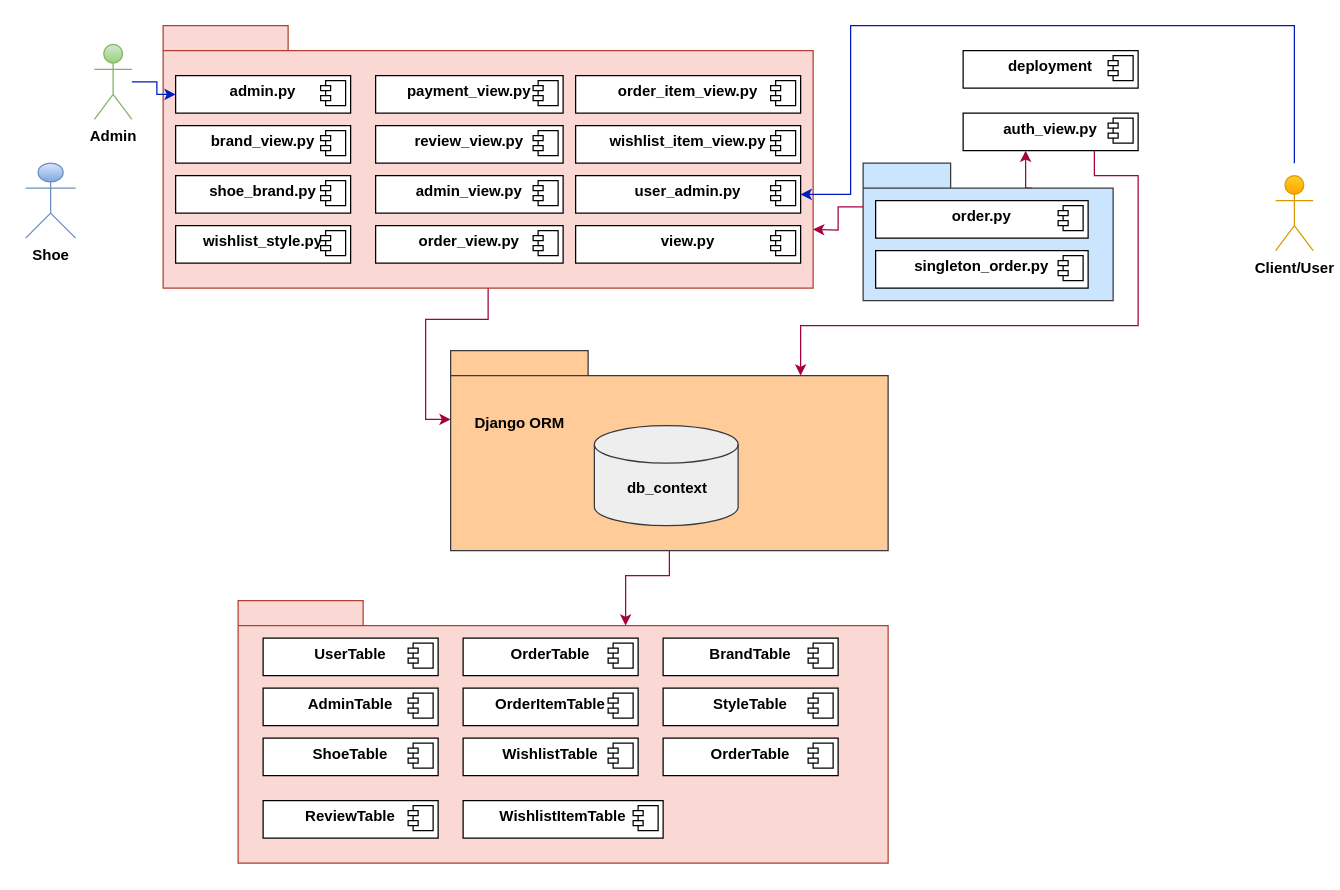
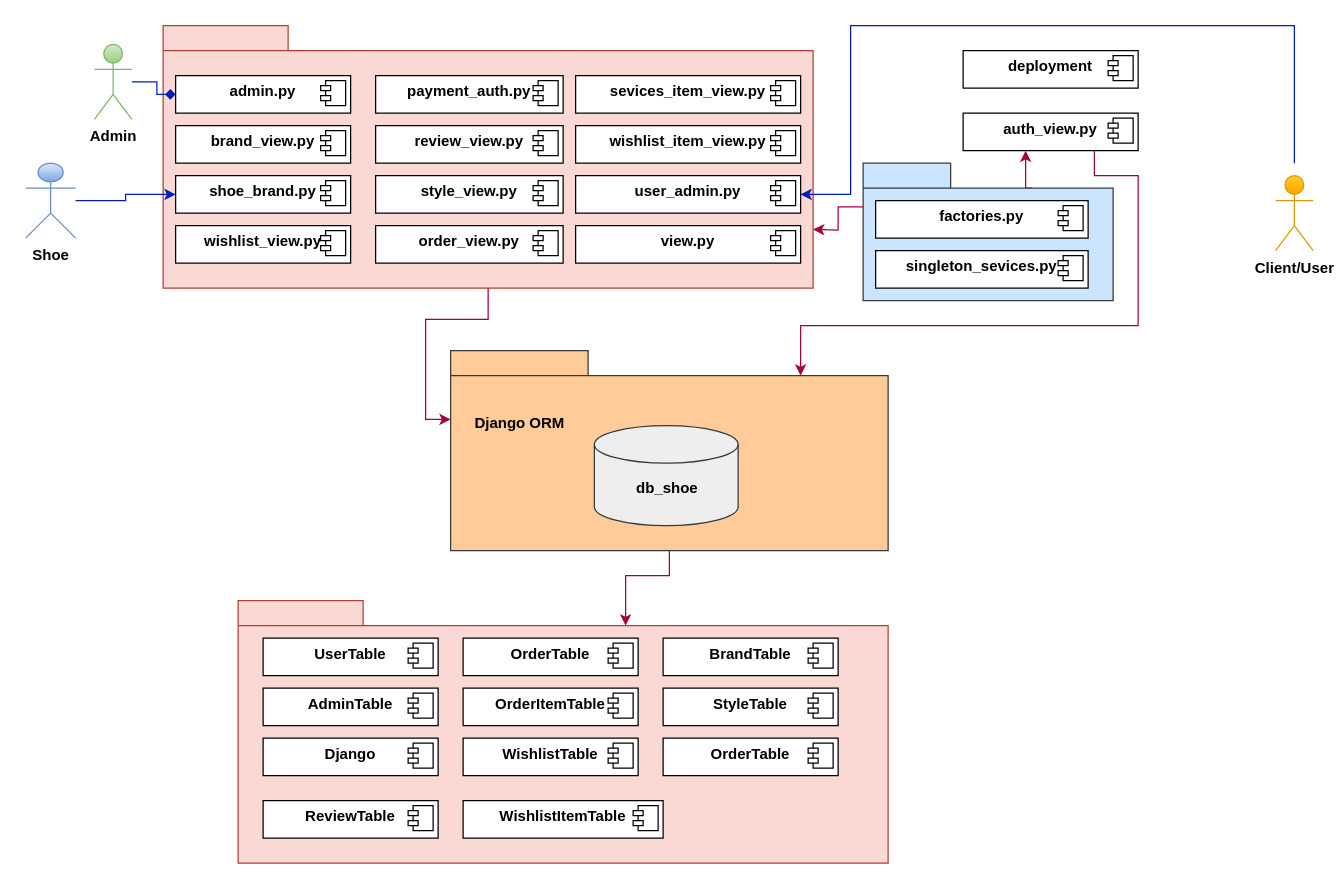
(435, 76) -> (437, 76)
(645, 76) -> (652, 76)
(166, 94) -> (165, 94)
(424, 176) -> (424, 176)
none -> (125, 201)
(907, 201) -> (922, 201)
(237, 226) -> (233, 226)
(945, 251) -> (952, 251)
(668, 488) -> (668, 488)
(299, 738) -> (288, 738)
